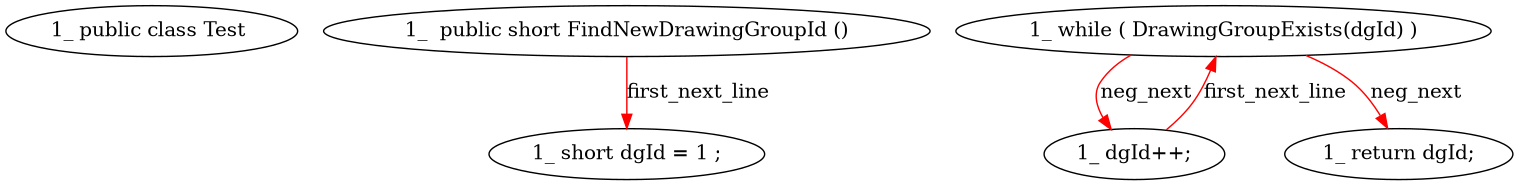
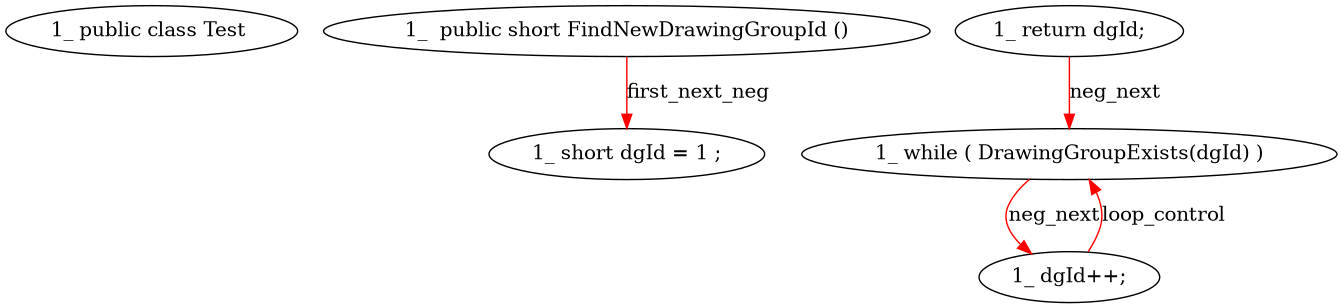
(1348, 79) -> (1069, 86)
(698, 93) -> (698, 93)
(1275, 93) -> (1164, 216)
